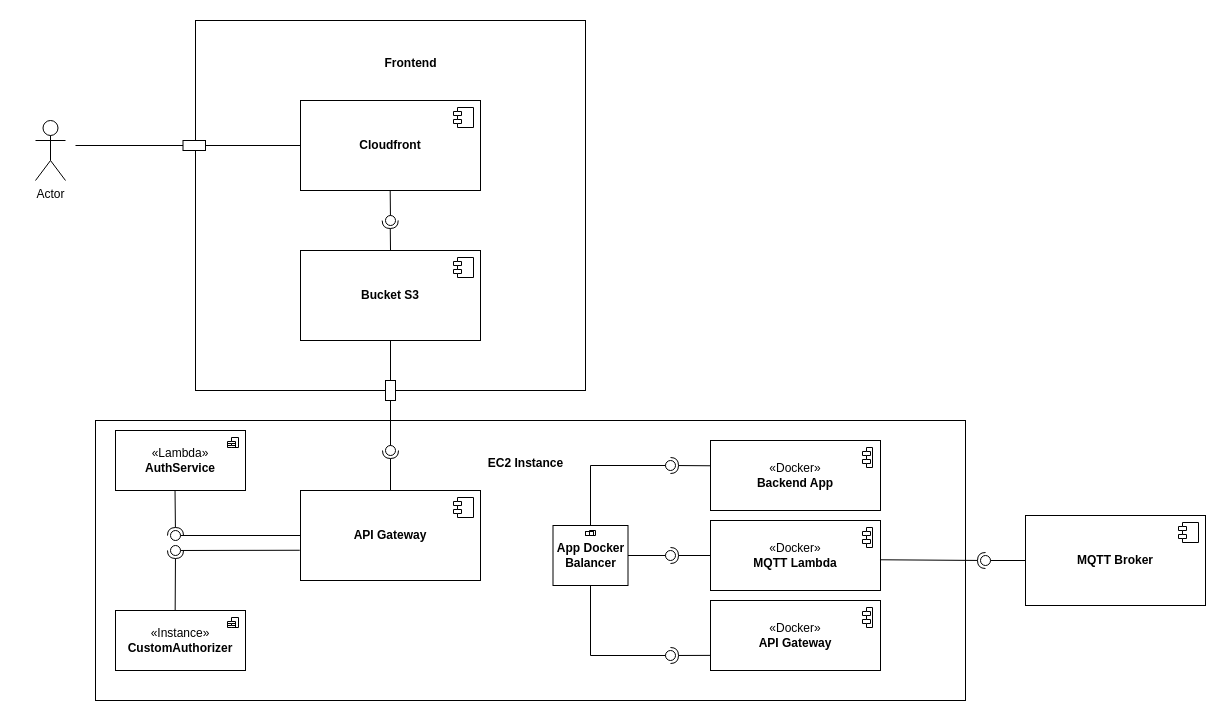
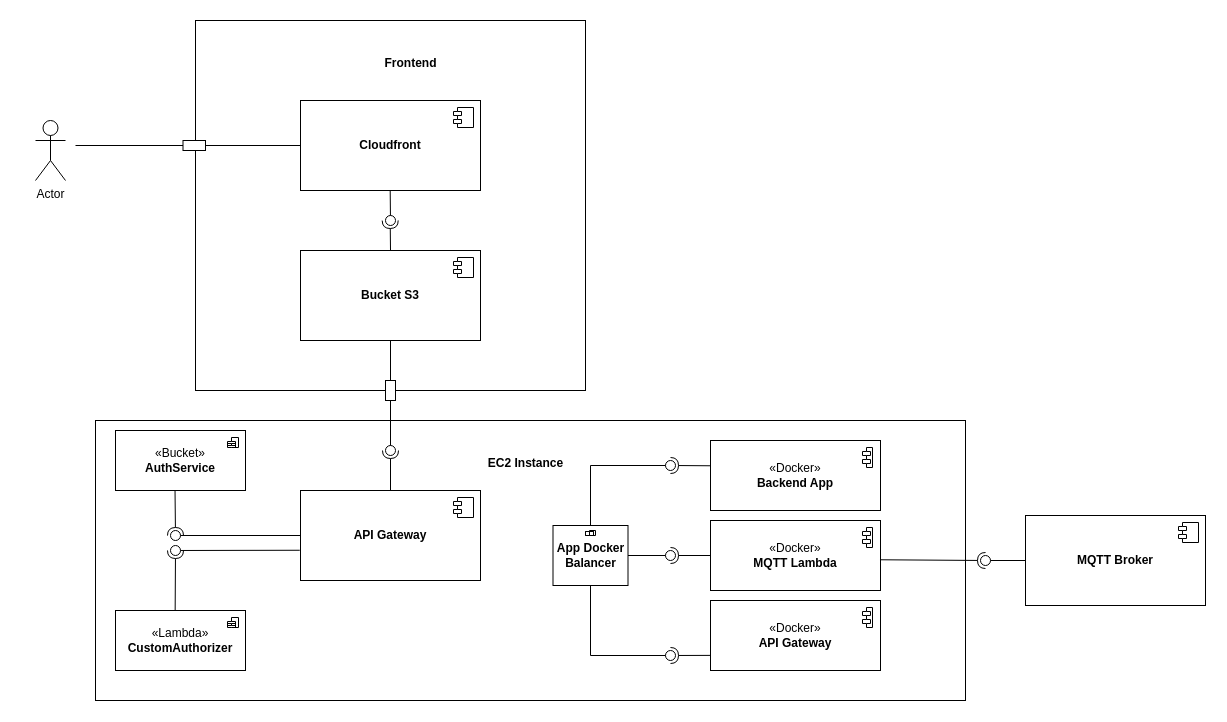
(181, 461) -> (181, 461)
(181, 641) -> (181, 641)
